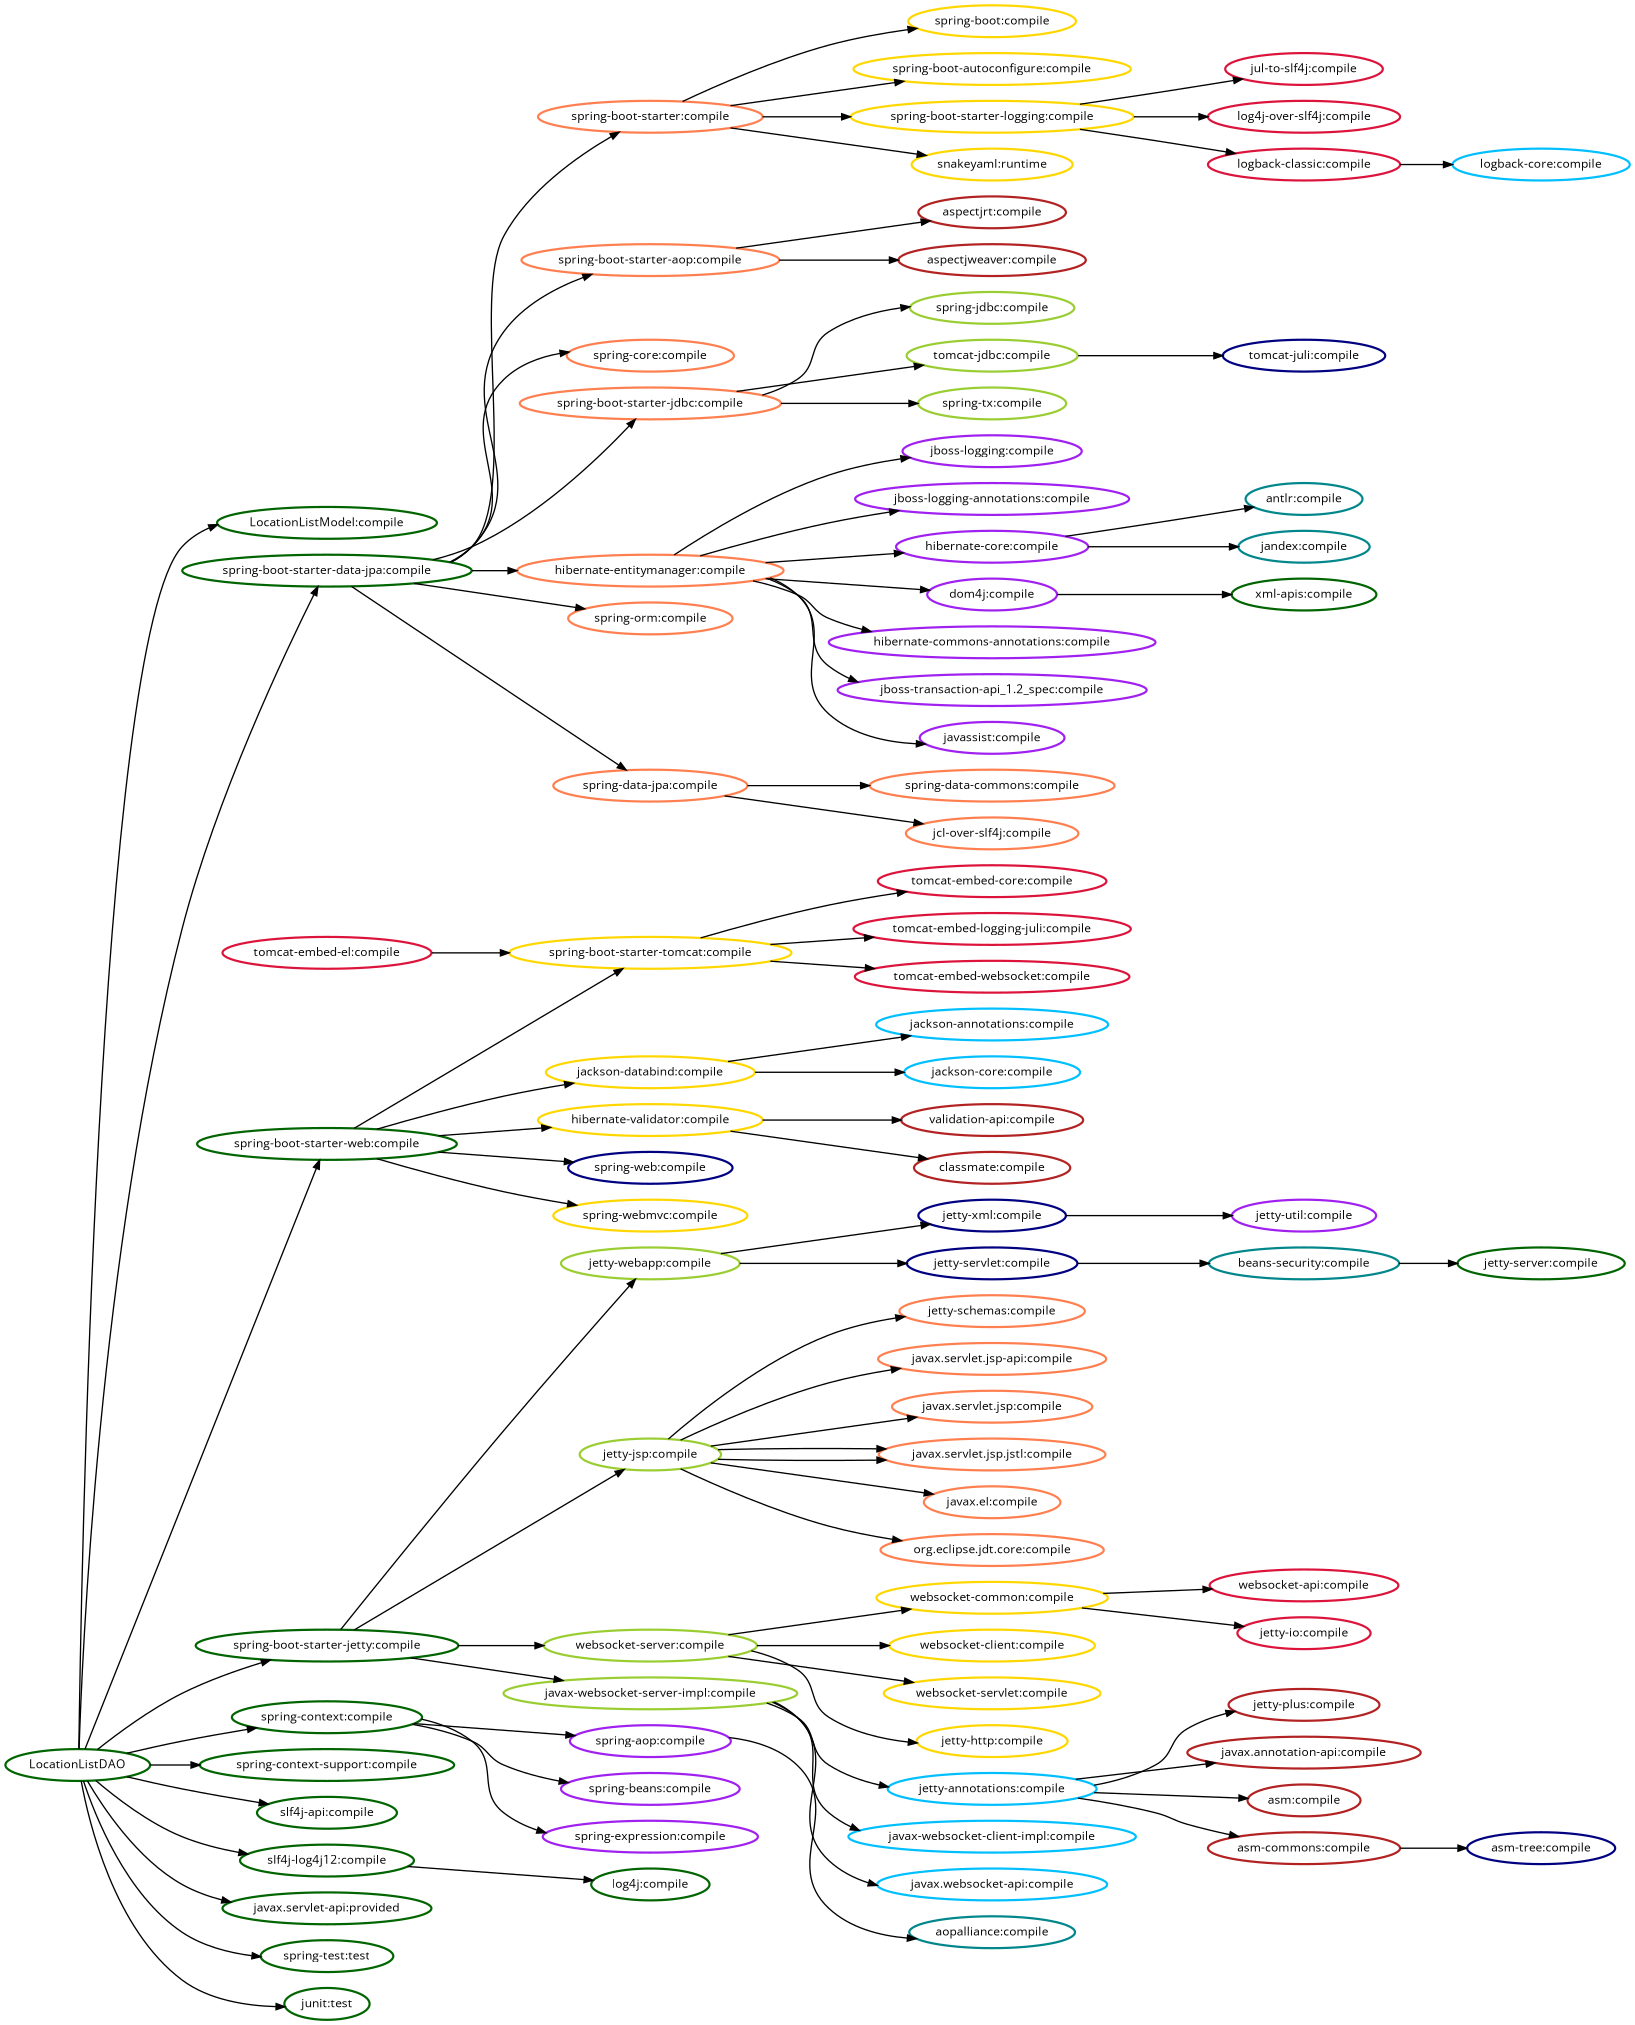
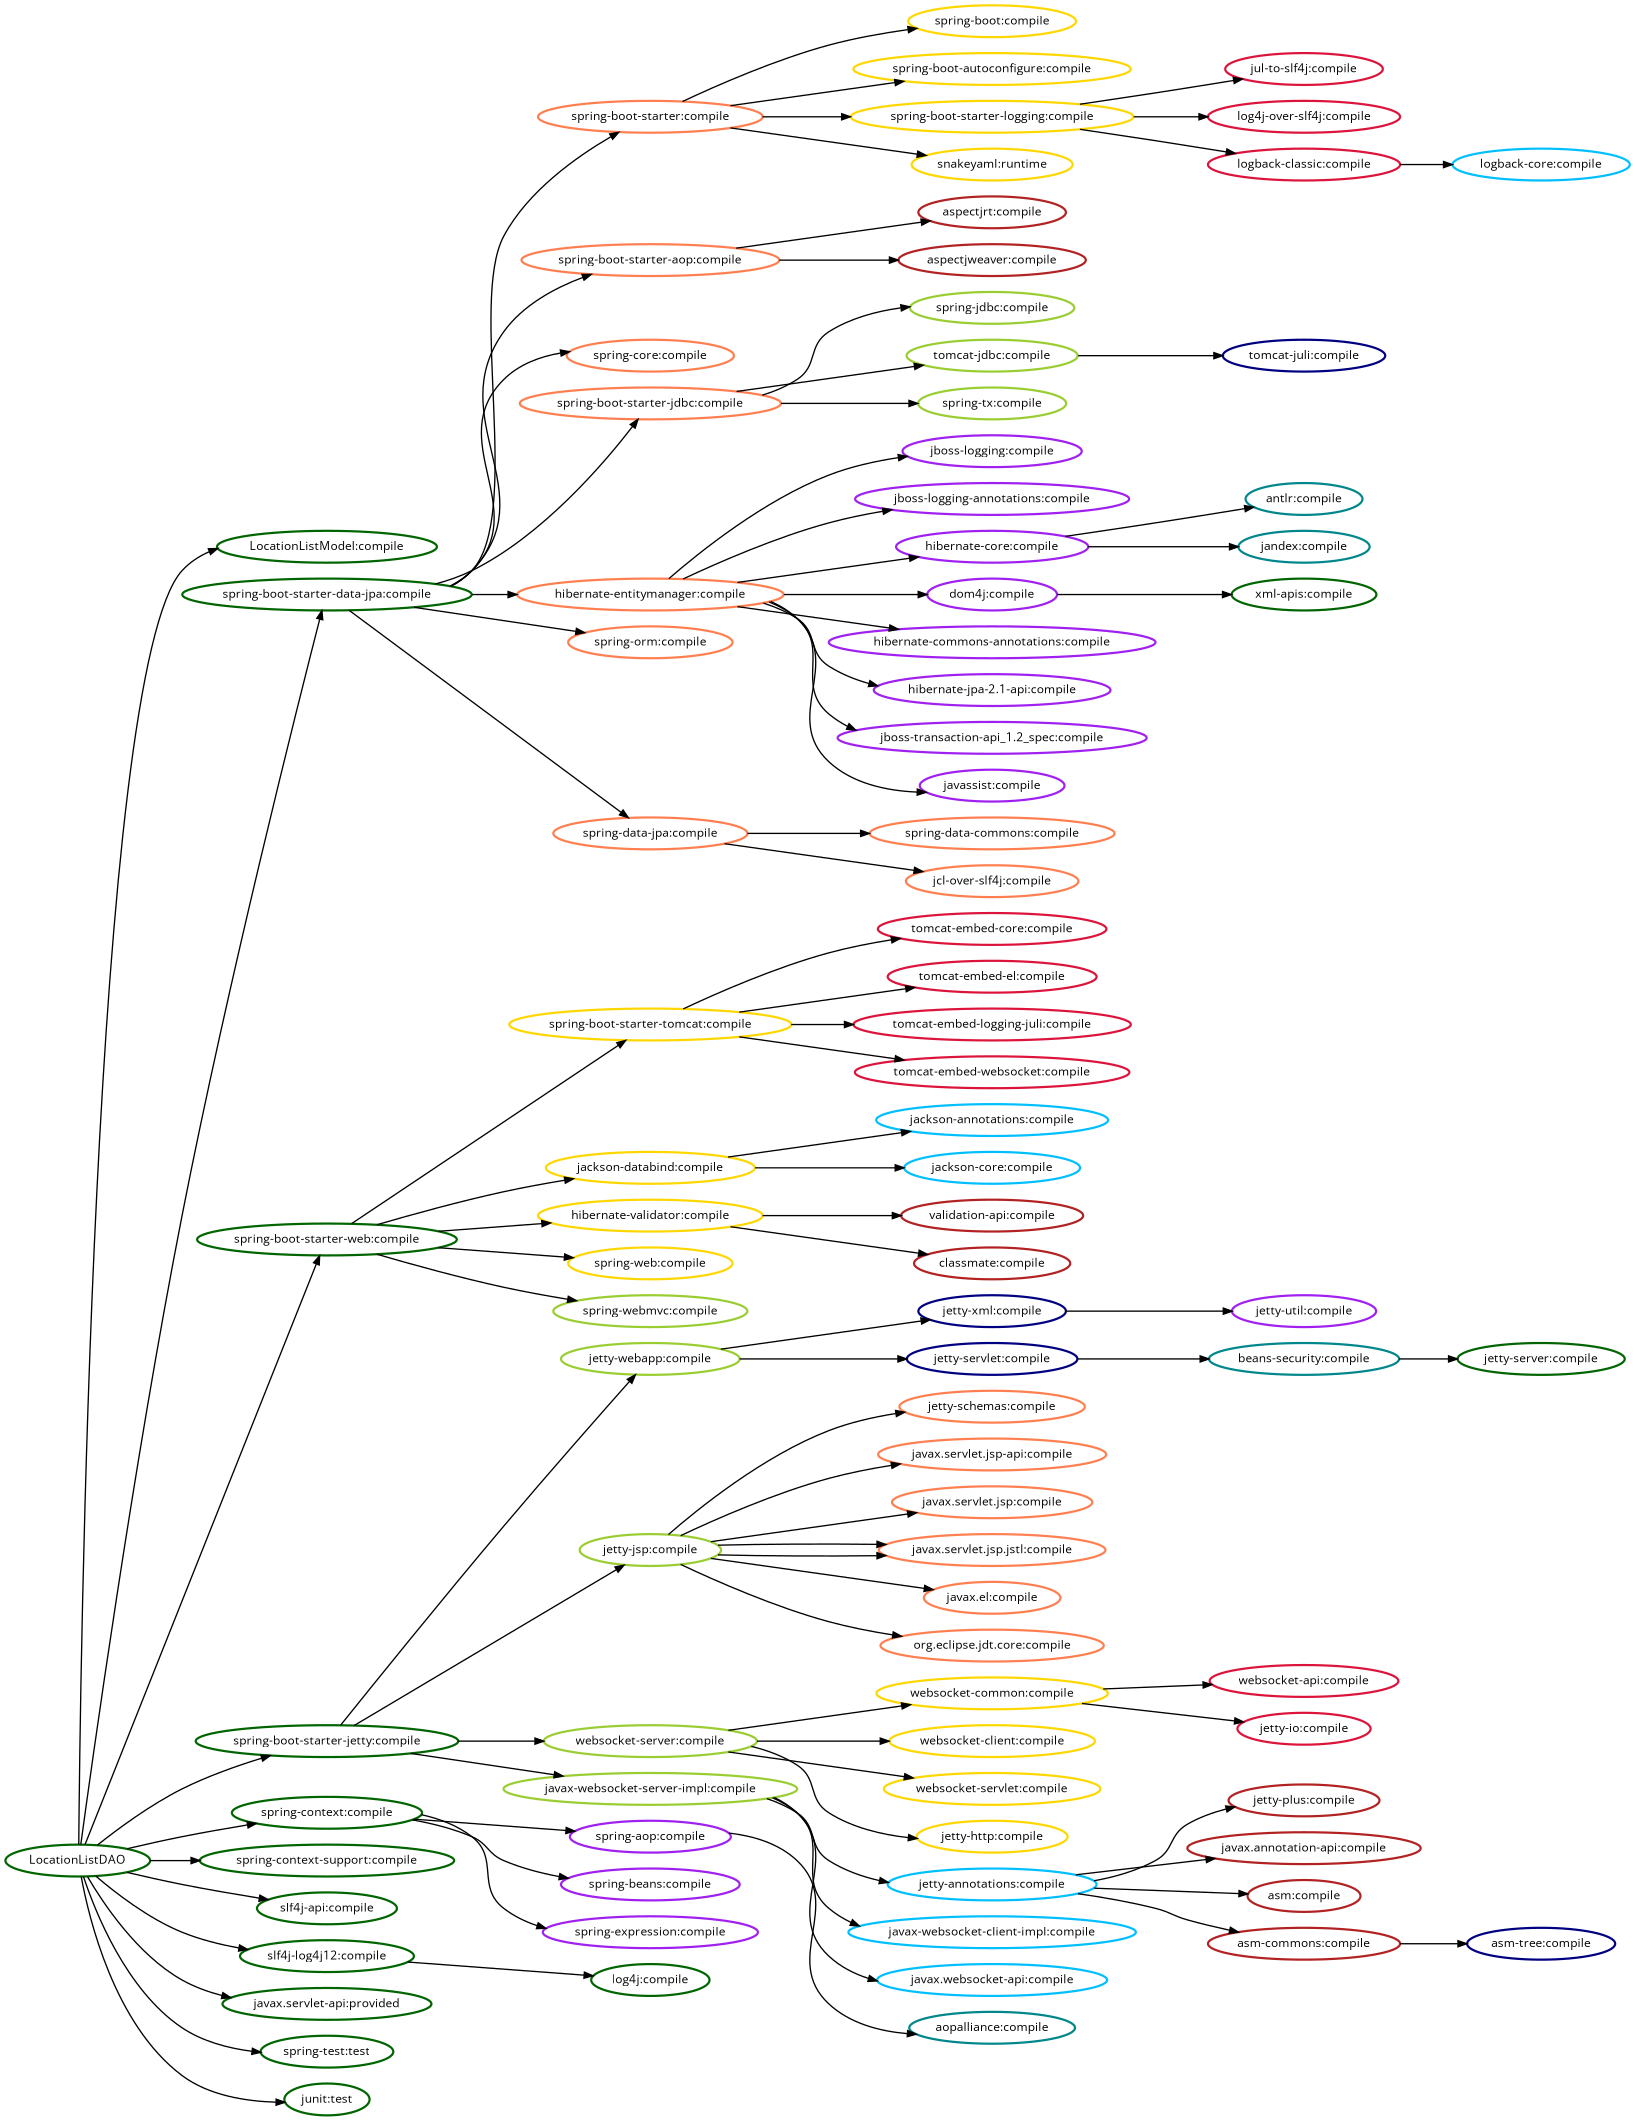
none -> (992, 690)
(466, 953) -> (822, 1000)
(650, 1168) -> (650, 1263)
(650, 1216) -> (650, 1311)
